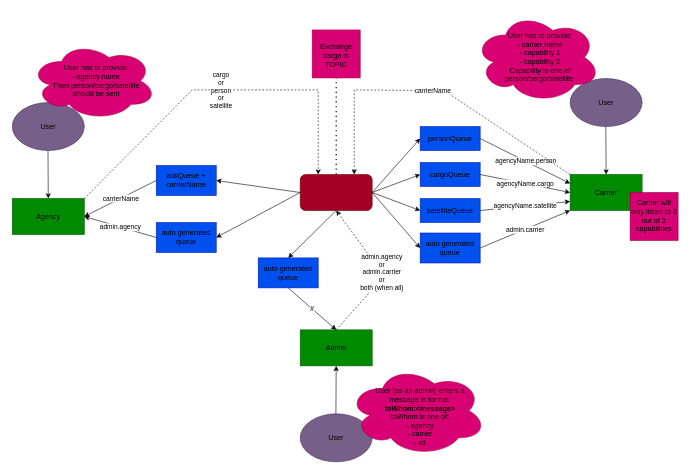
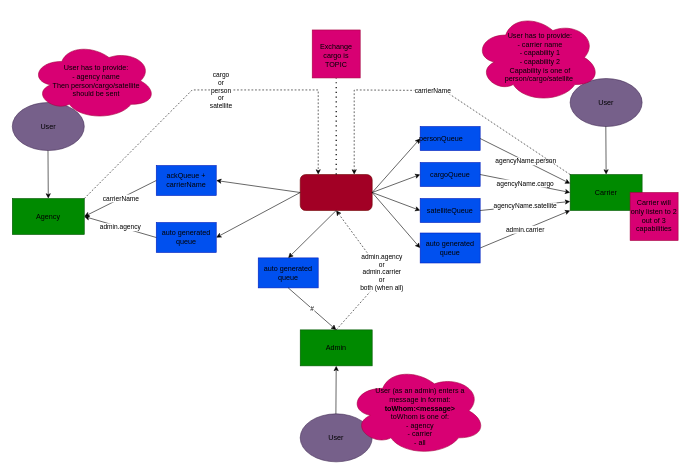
(450, 138) -> (441, 138)
